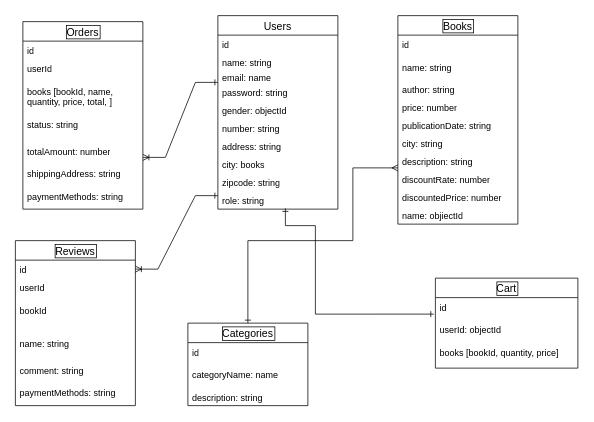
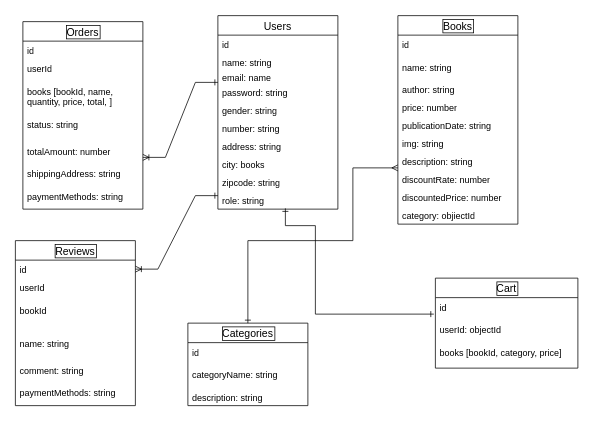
(260, 112) -> (254, 112)
(428, 145) -> (425, 145)
(437, 217) -> (447, 217)
(507, 358) -> (507, 358)
(235, 376) -> (239, 376)
